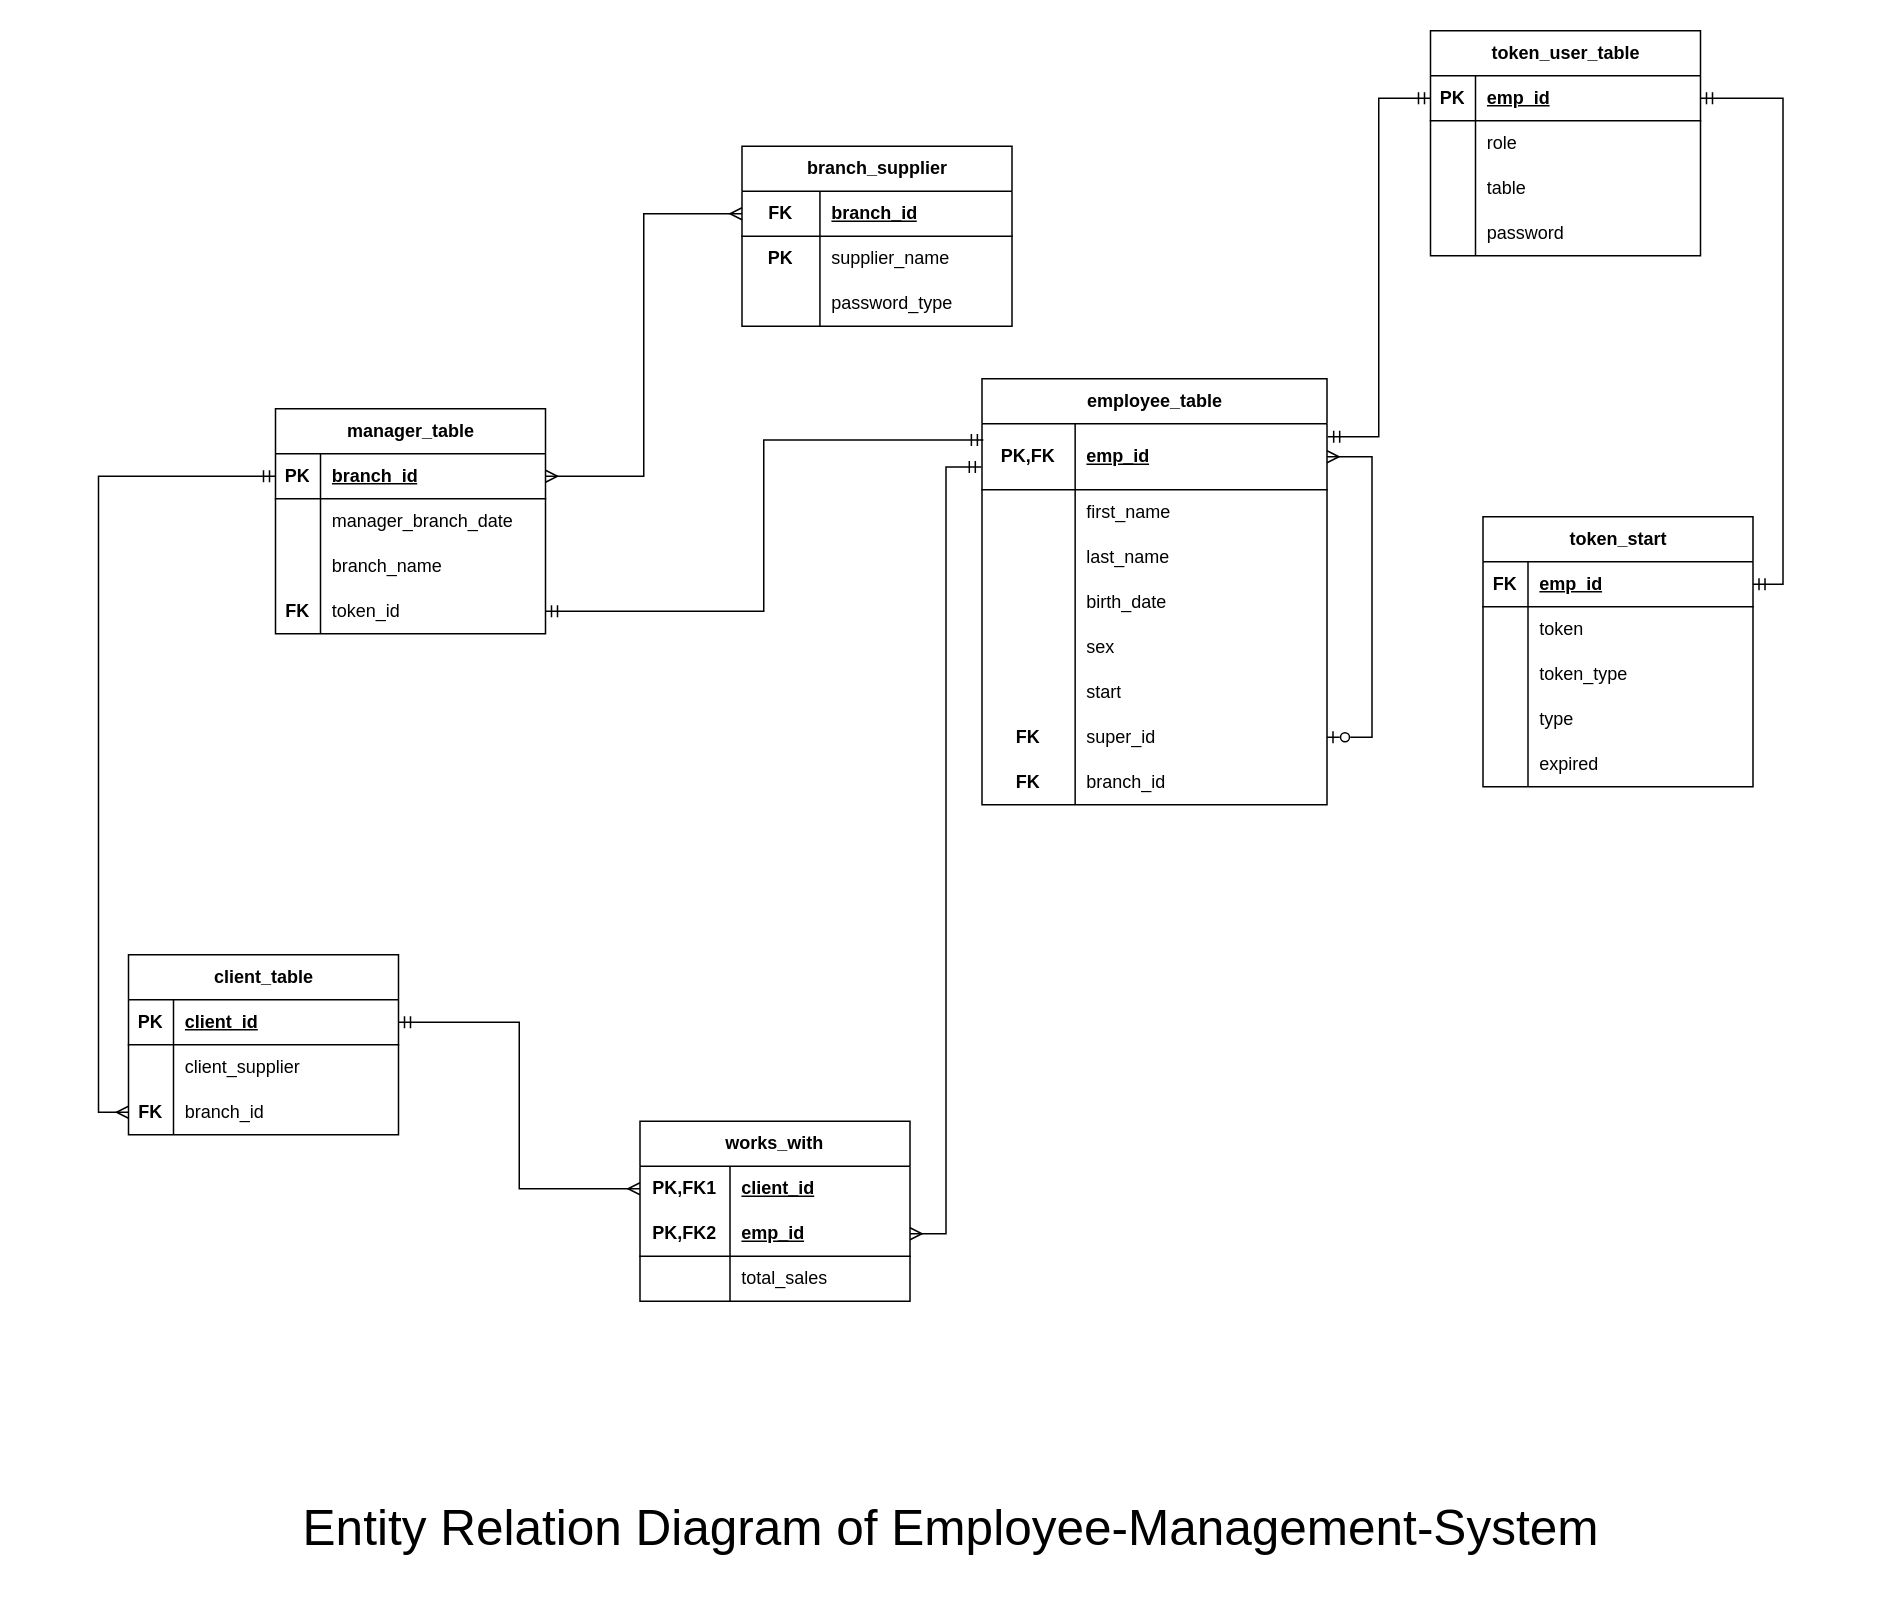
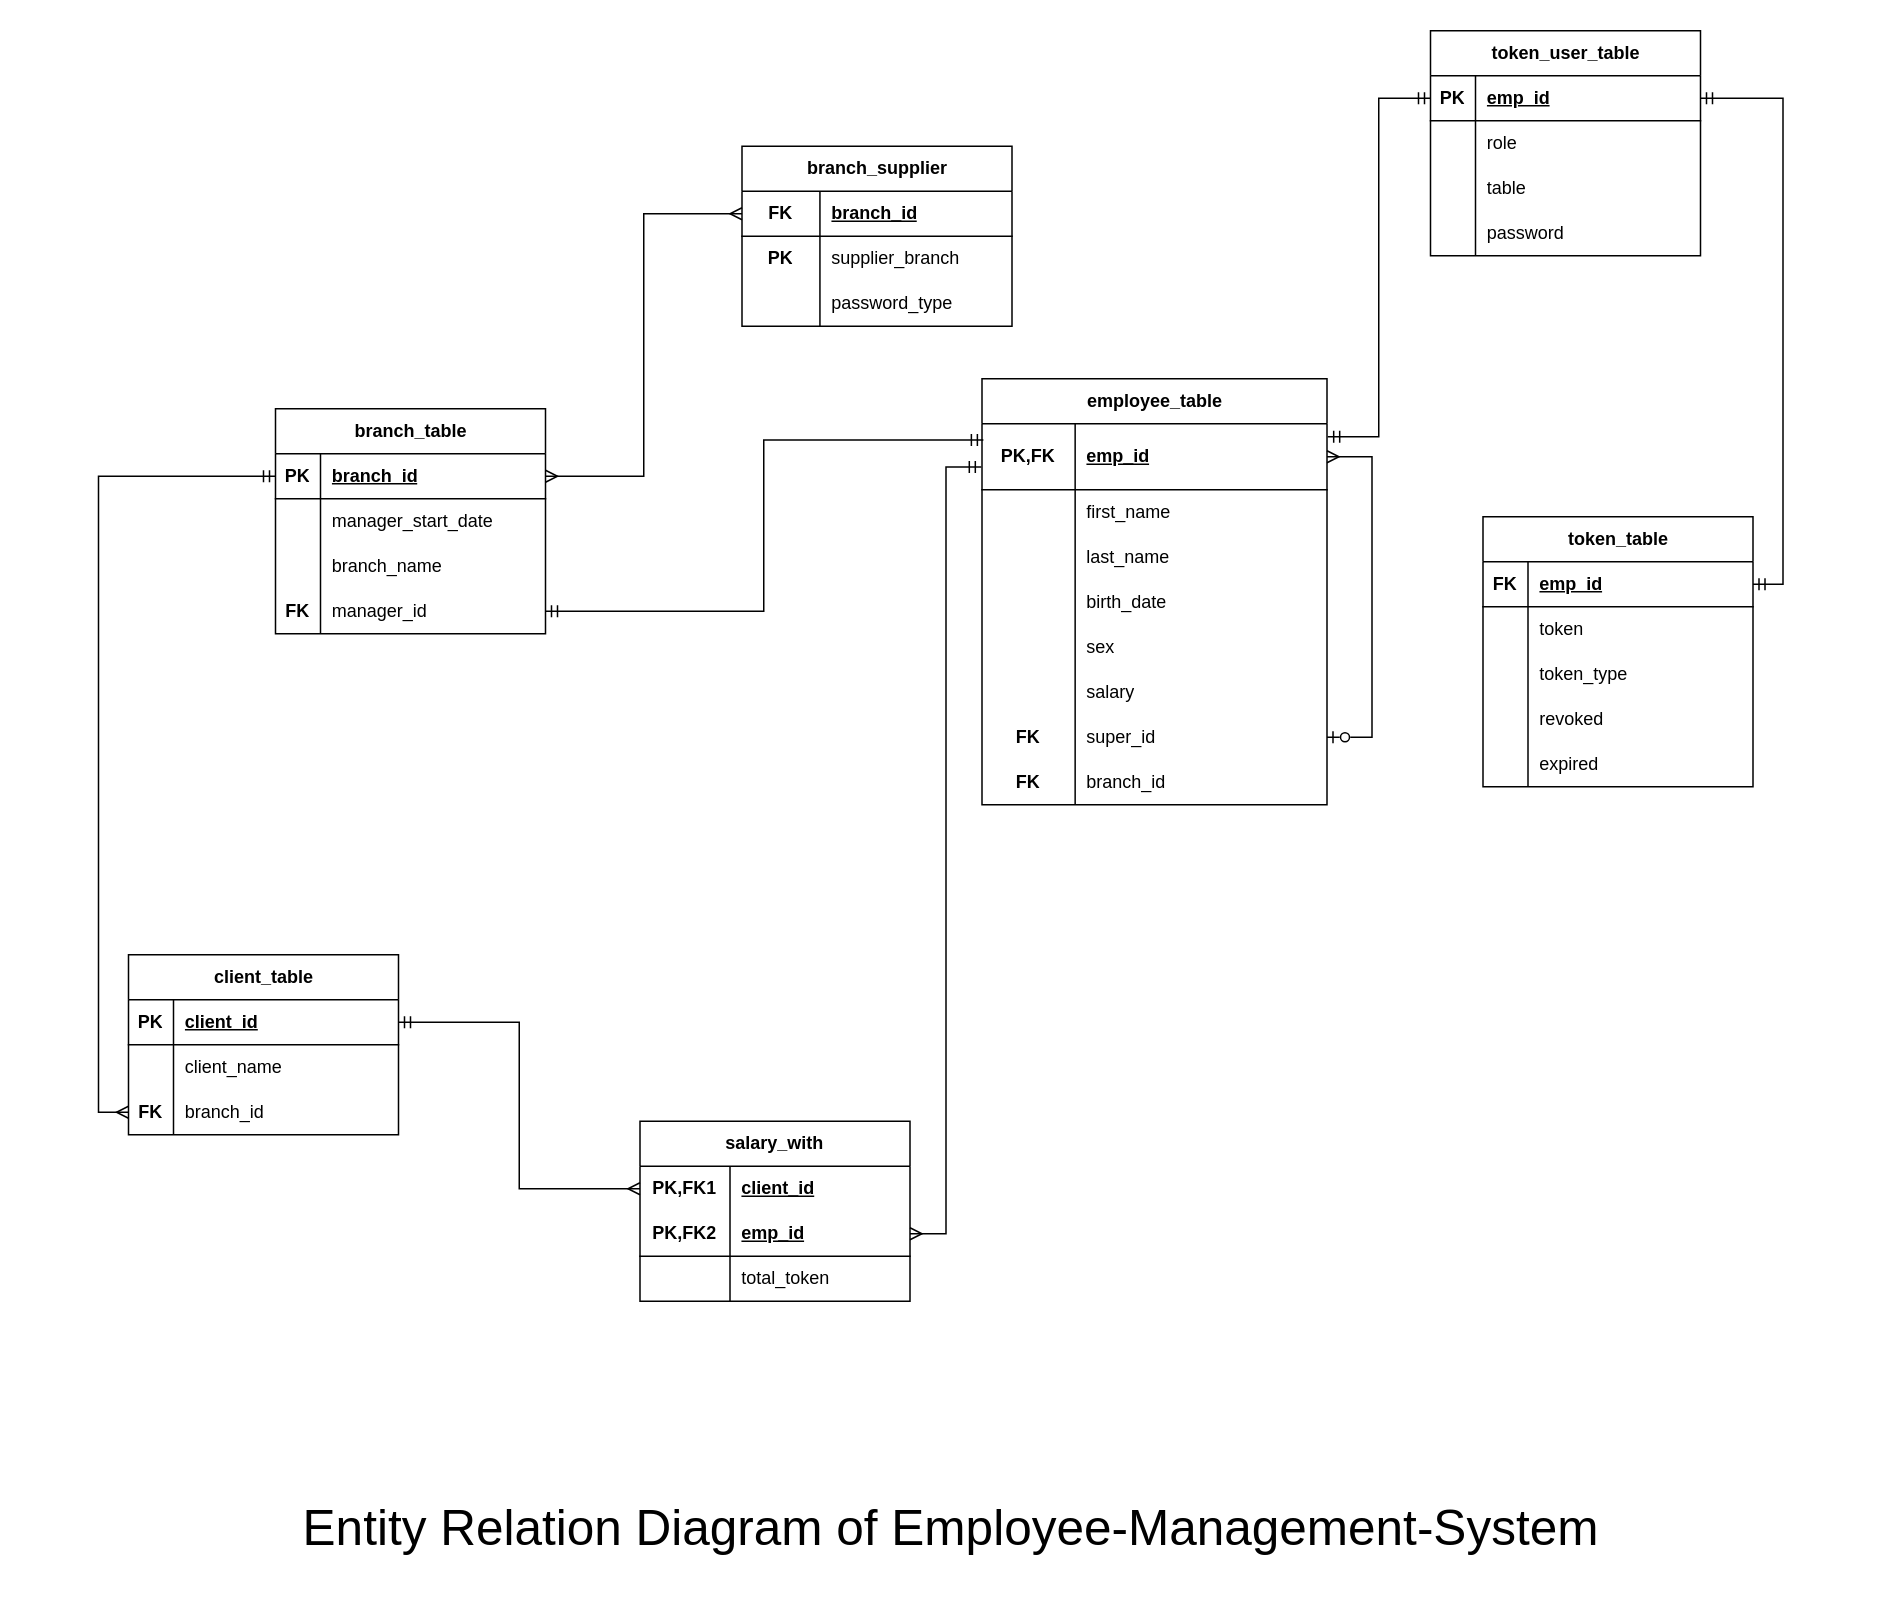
(893, 259) -> (903, 259)
(411, 431) -> (411, 431)
(428, 521) -> (423, 521)
(1619, 539) -> (1619, 539)
(370, 611) -> (380, 611)
(1112, 692) -> (1115, 692)
(1560, 719) -> (1575, 719)
(251, 1067) -> (236, 1067)
(775, 1144) -> (775, 1144)
(793, 1279) -> (795, 1279)
